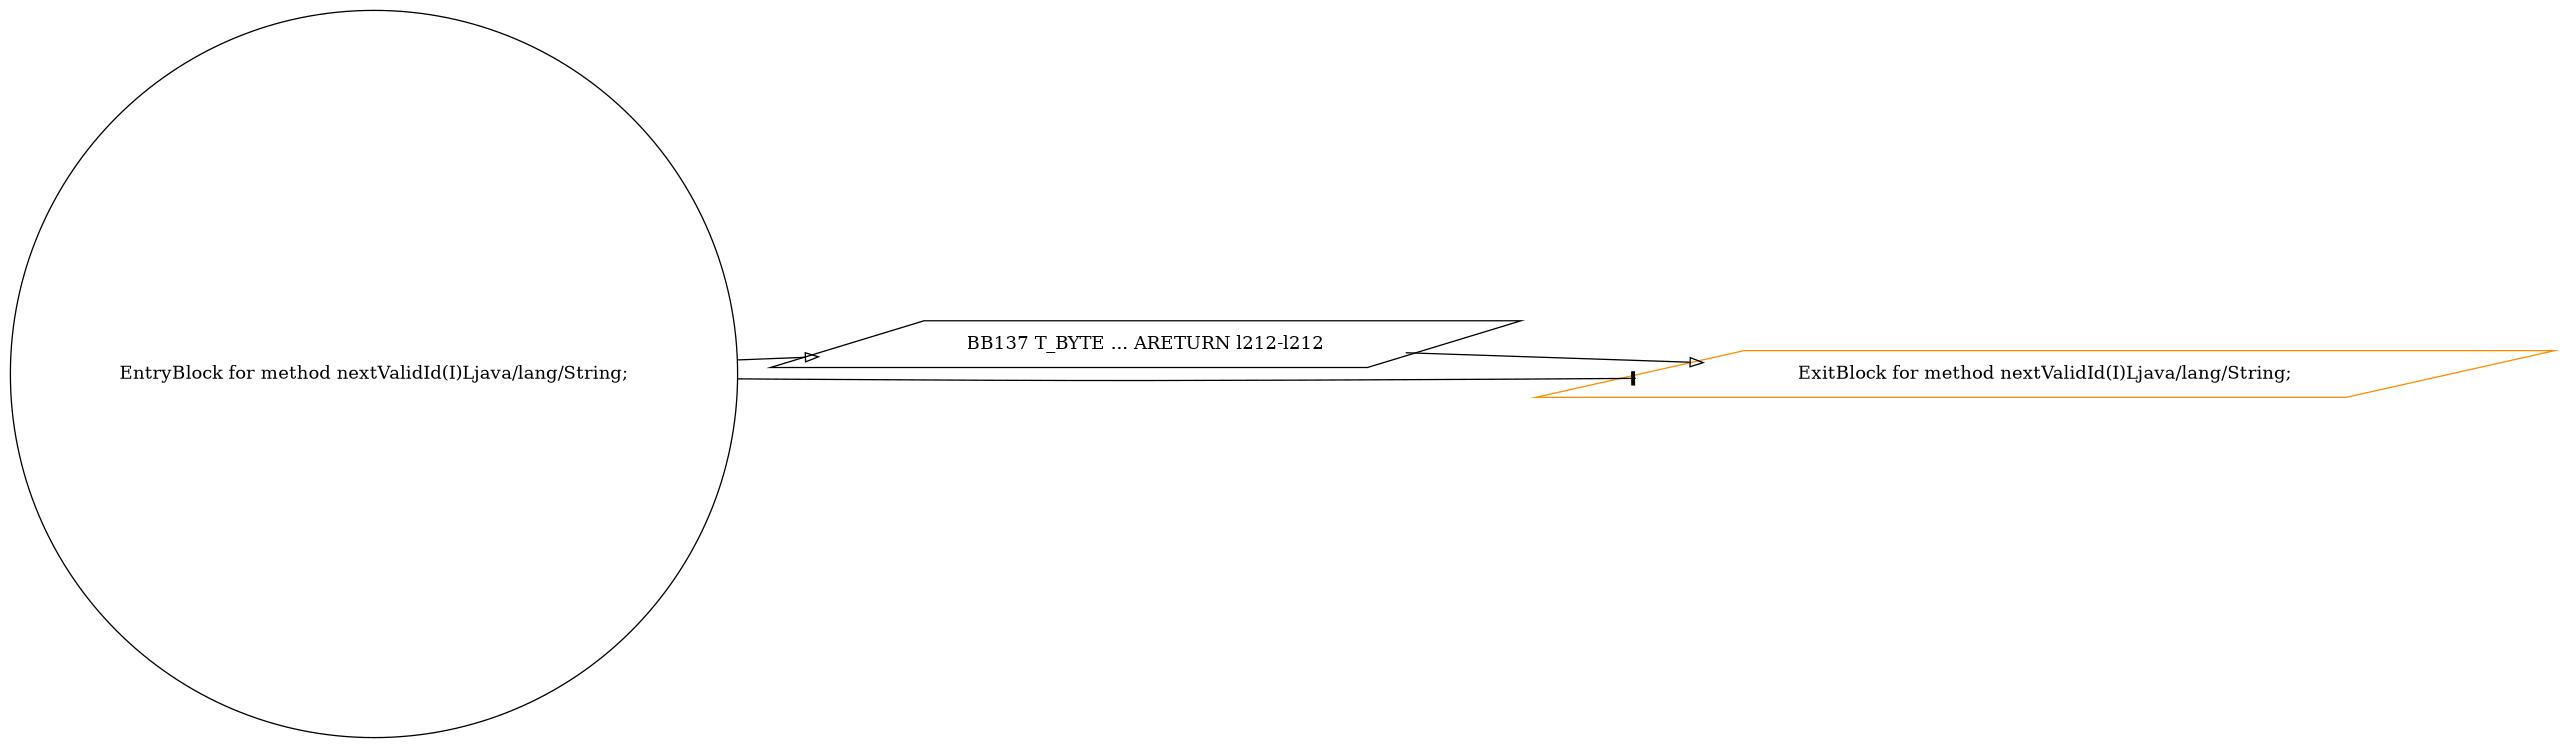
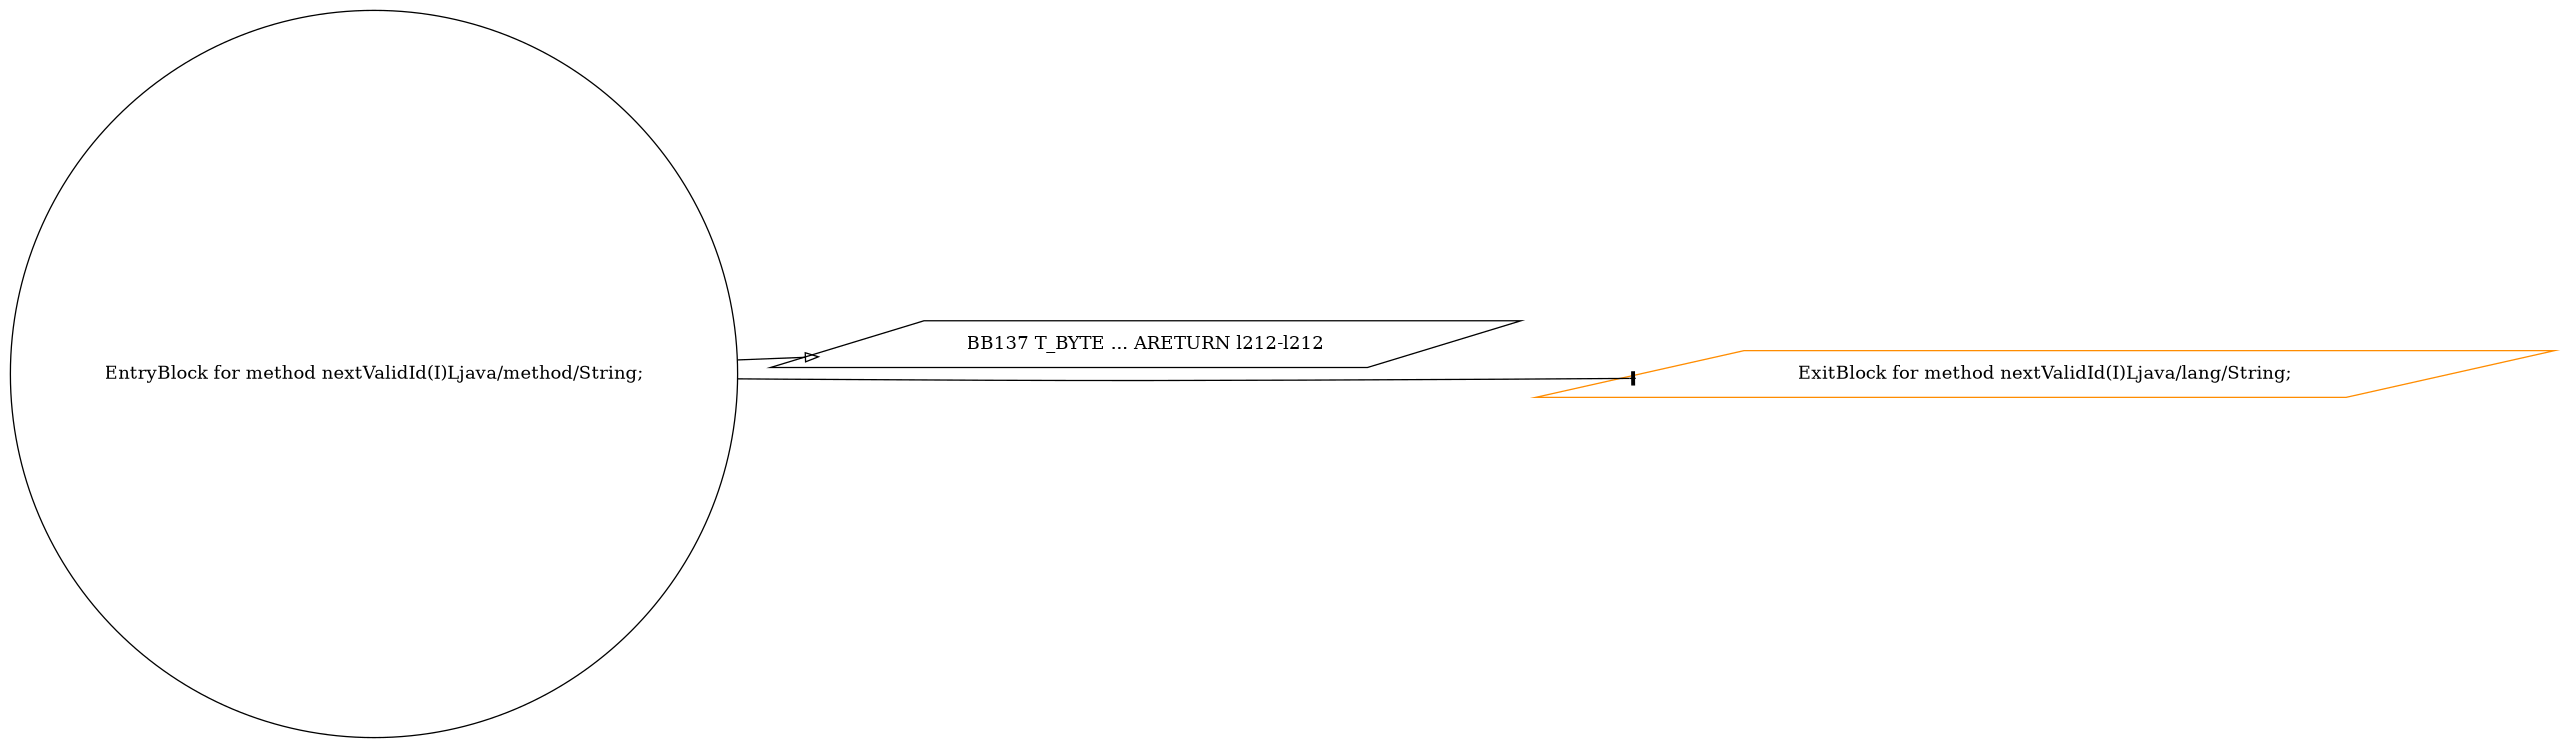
(1548, 357) -> none
(374, 374) -> (374, 374)
